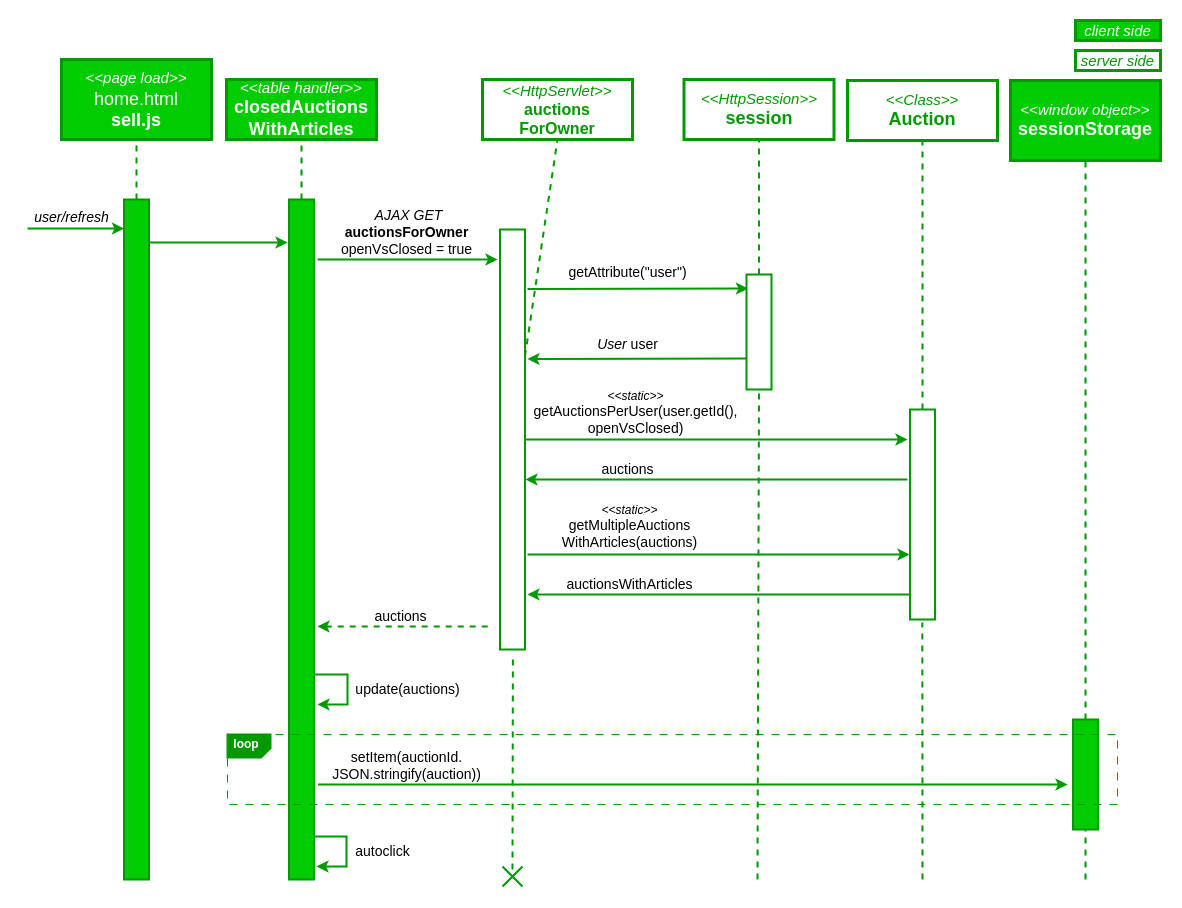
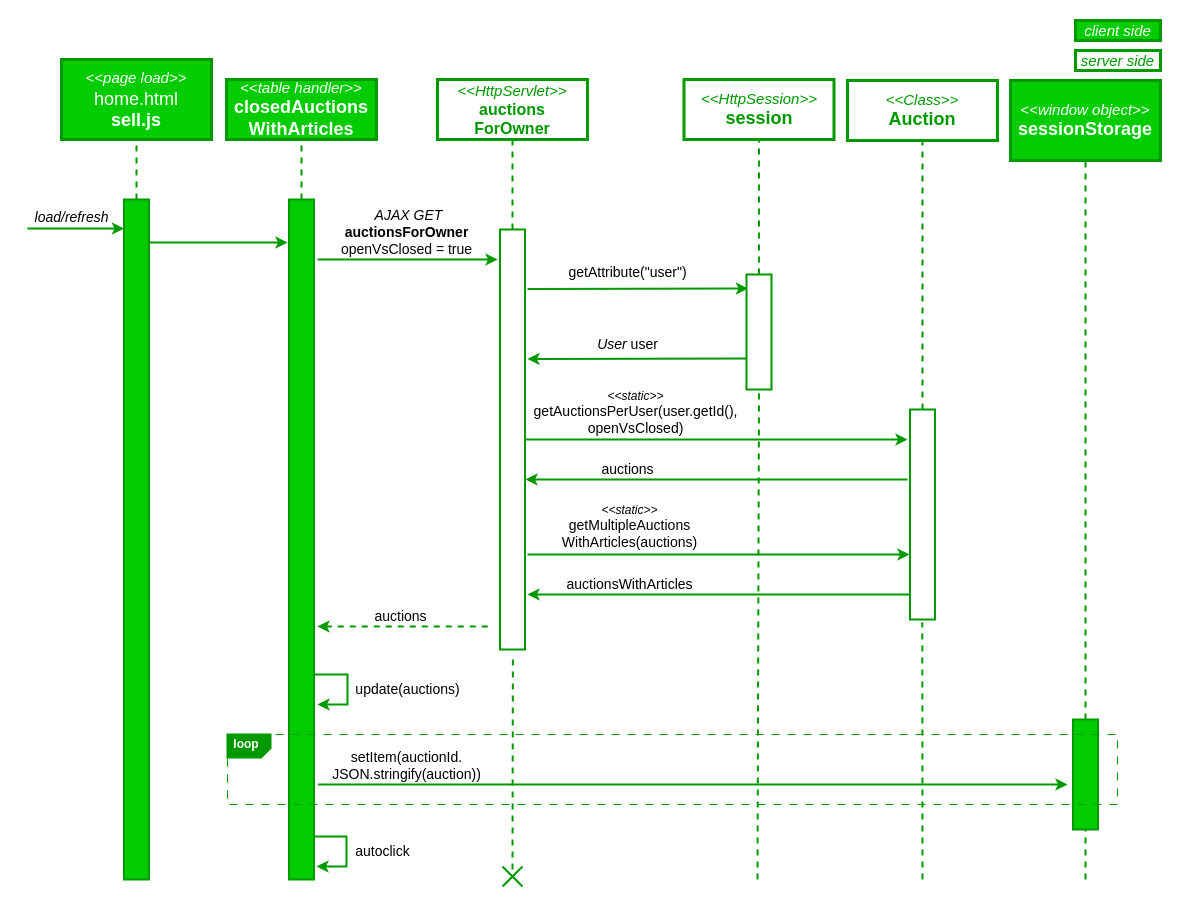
(558, 110) -> (513, 110)
(72, 218) -> (72, 218)
